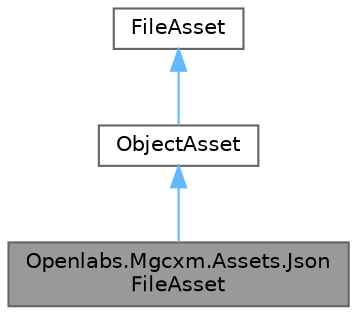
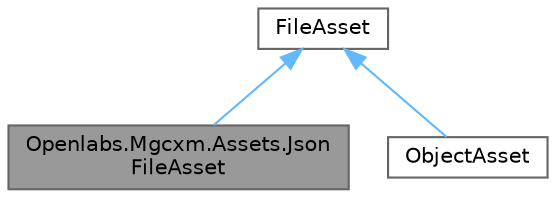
(179, 215) -> (249, 94)
